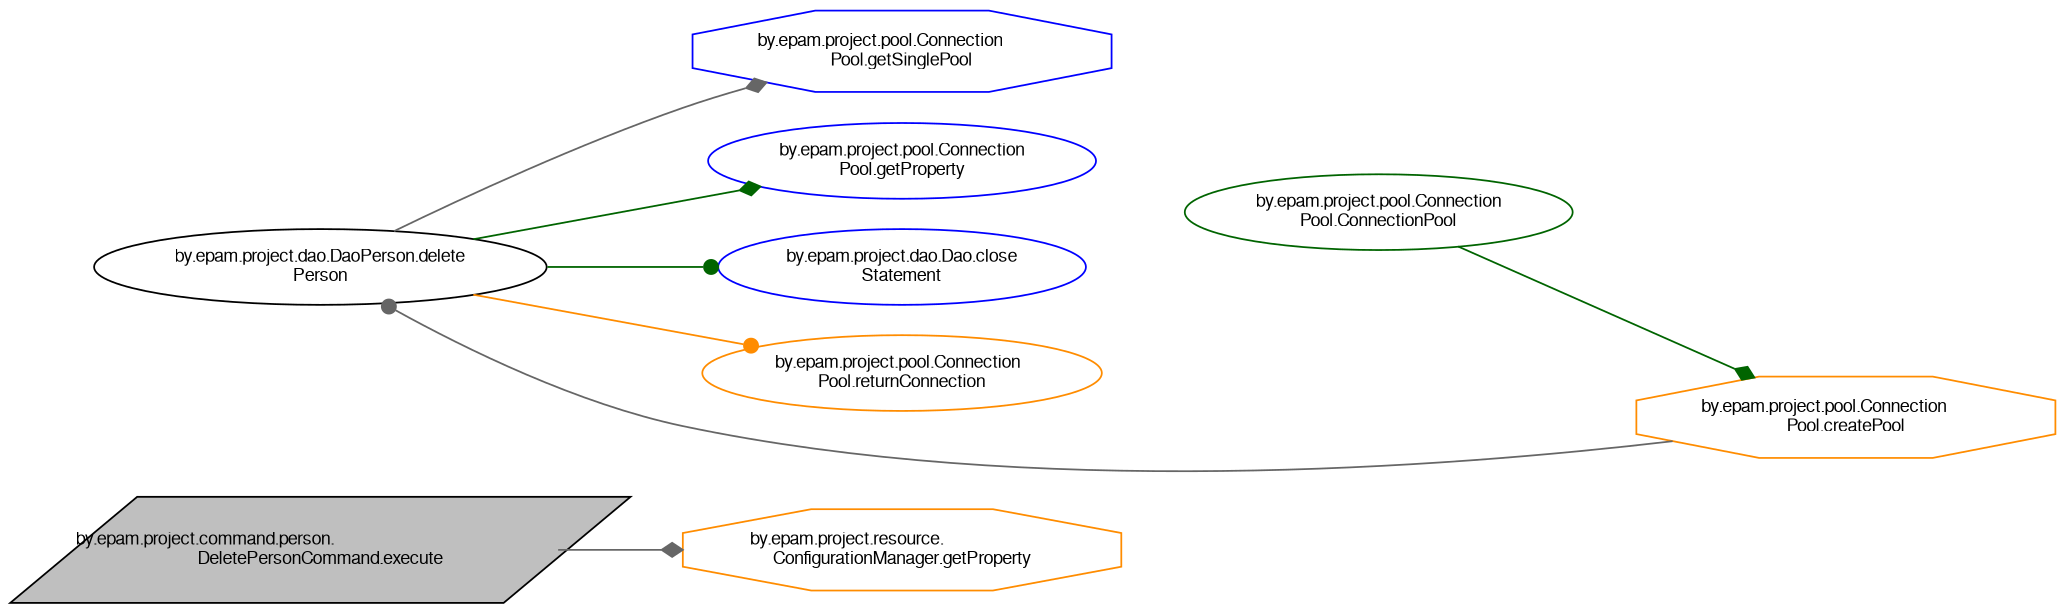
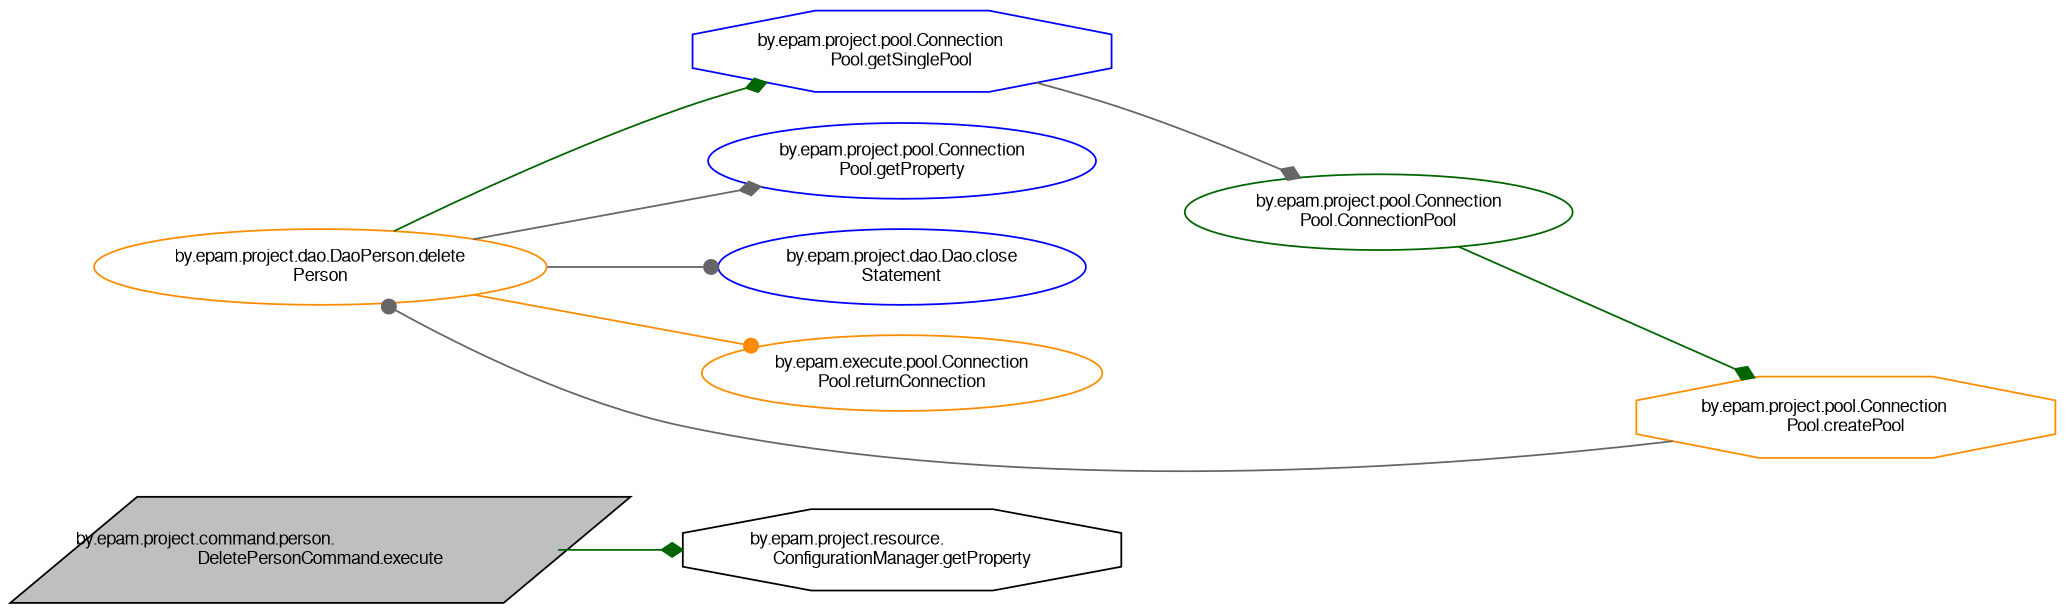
none -> (1160, 121)
(567, 153) -> (567, 153)
(606, 215) -> (606, 215)
(320, 267) -> (320, 267)
(625, 267) -> (625, 267)
(902, 373) -> (902, 373)
(610, 550) -> (610, 550)
(902, 550) -> (902, 550)
